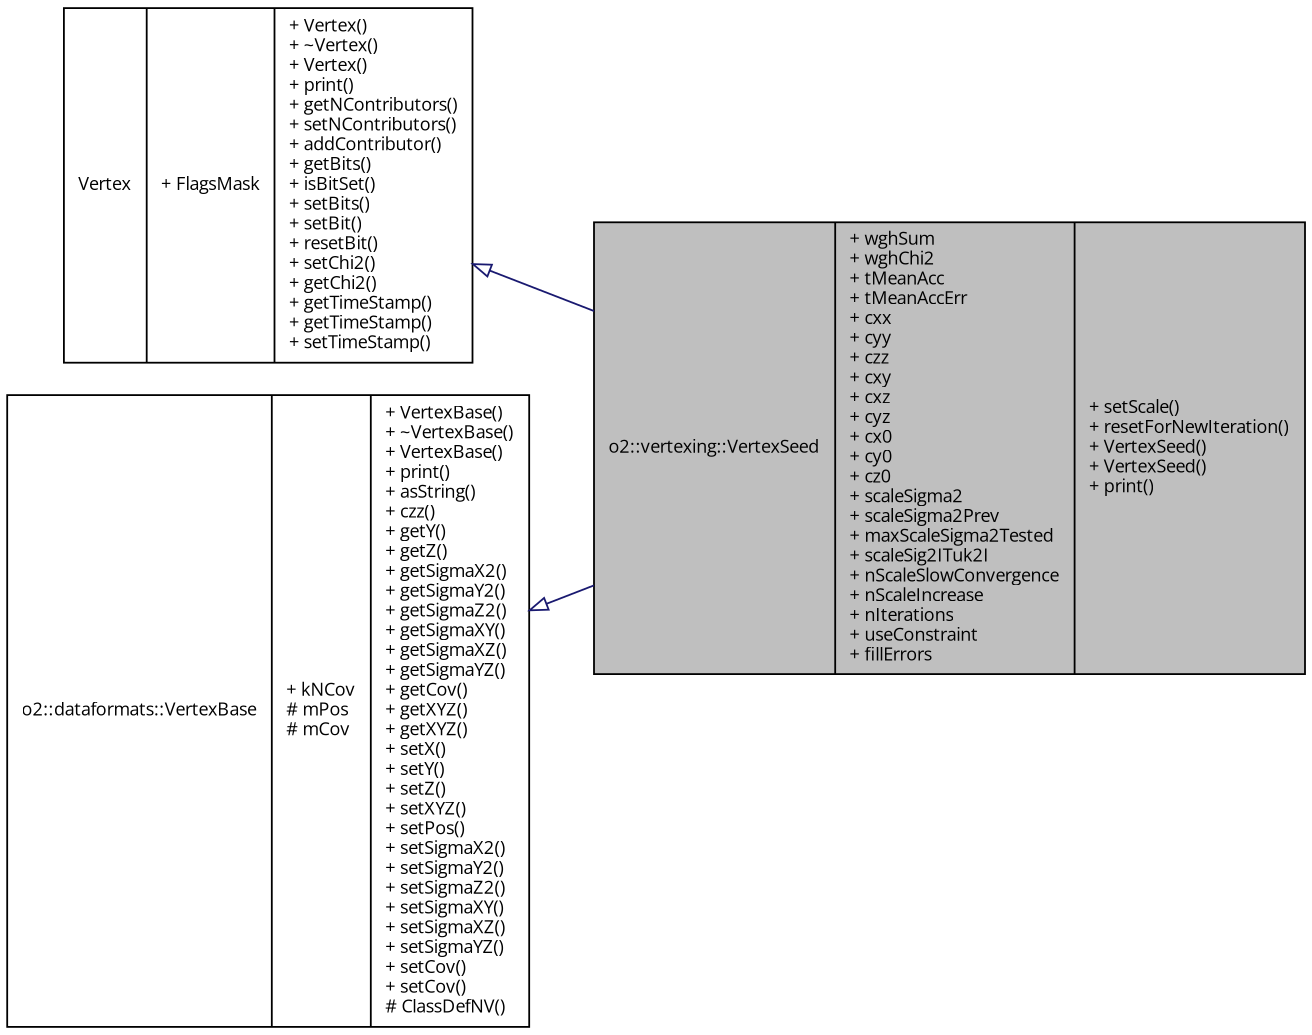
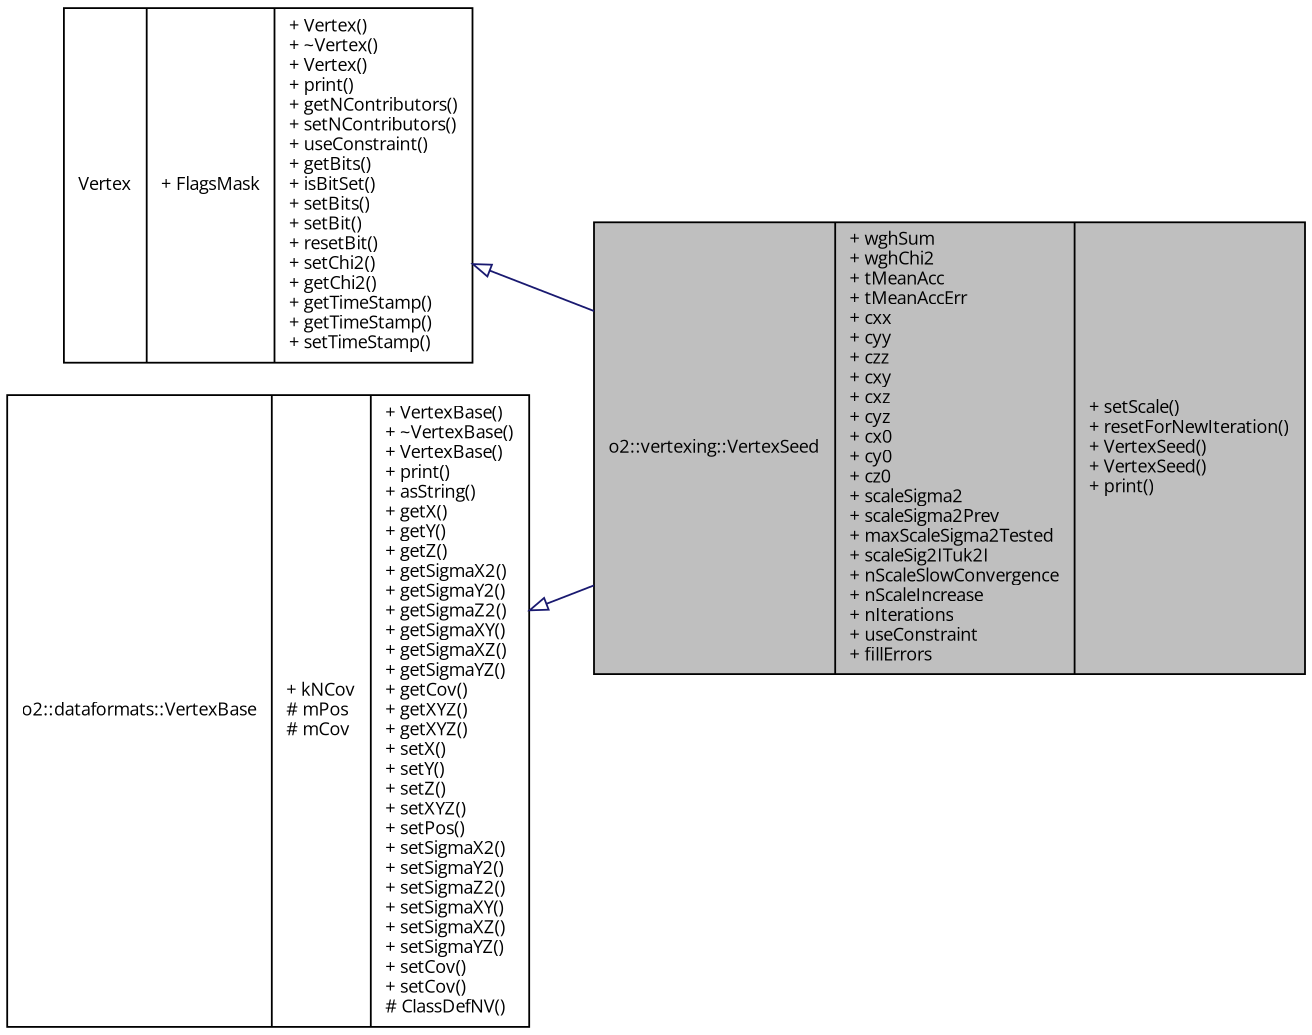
(365, 145) -> (359, 145)
(410, 512) -> (417, 512)
